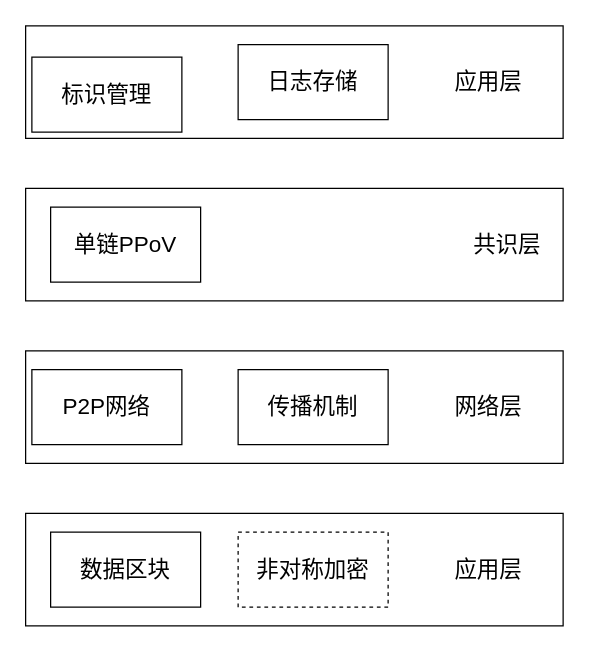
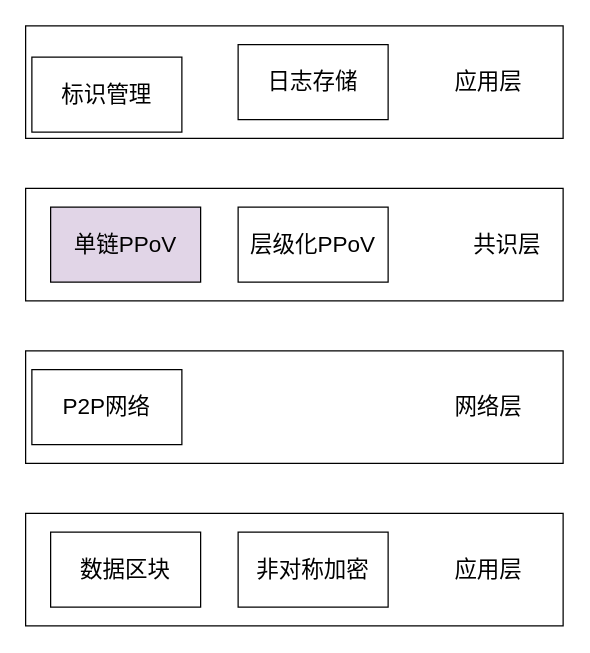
(126, 244) -> (126, 244)
none -> (313, 244)
(313, 407) -> none
(313, 569) -> (313, 569)
